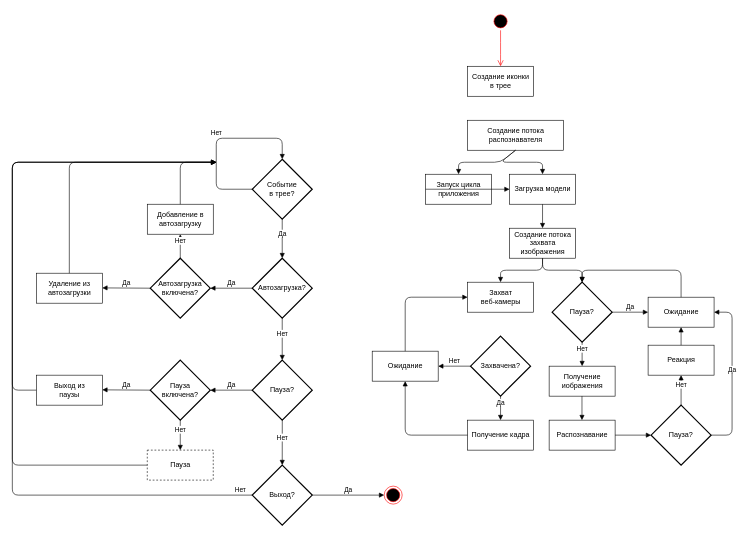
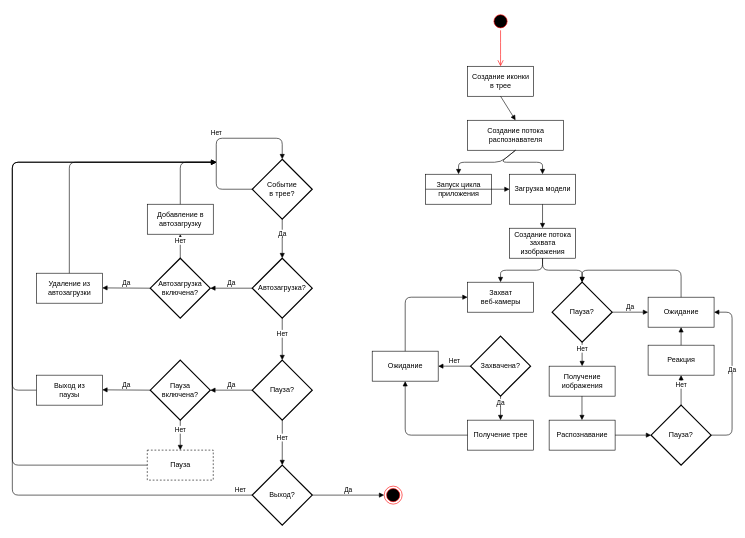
none -> (507, 107)
(501, 435) -> (501, 435)
